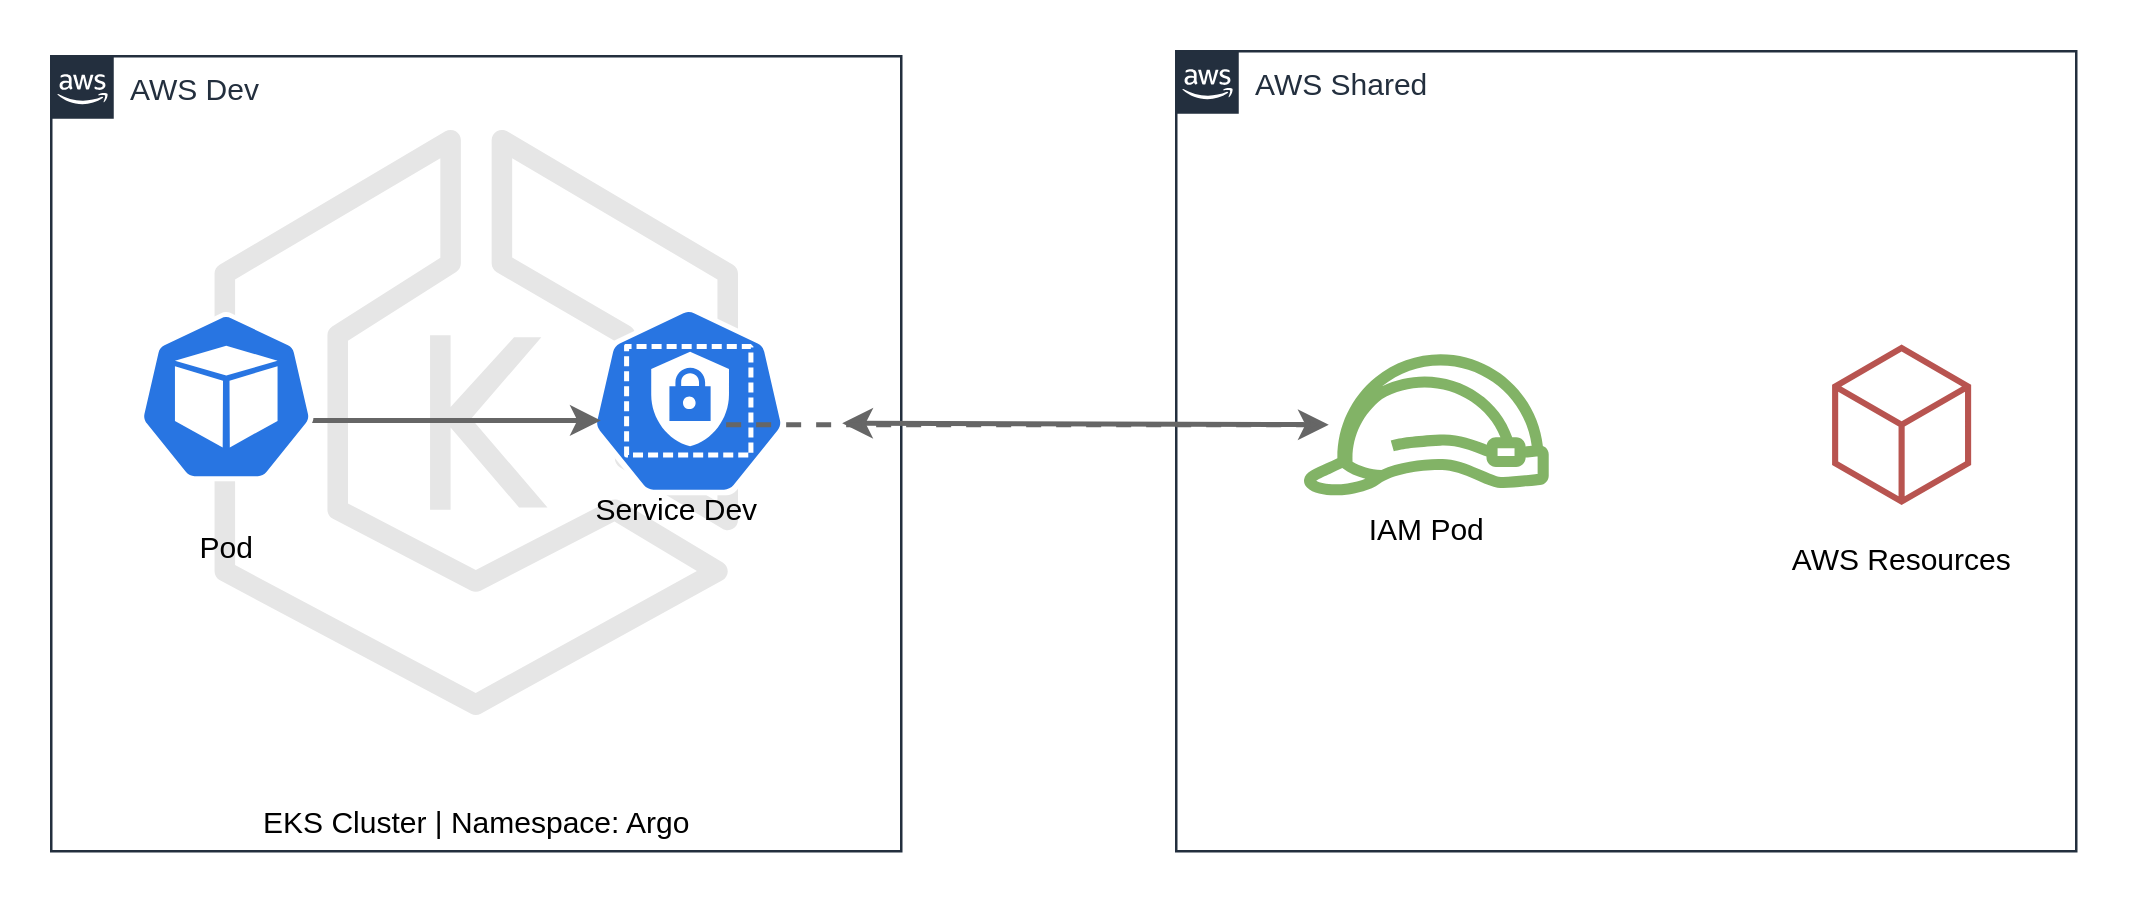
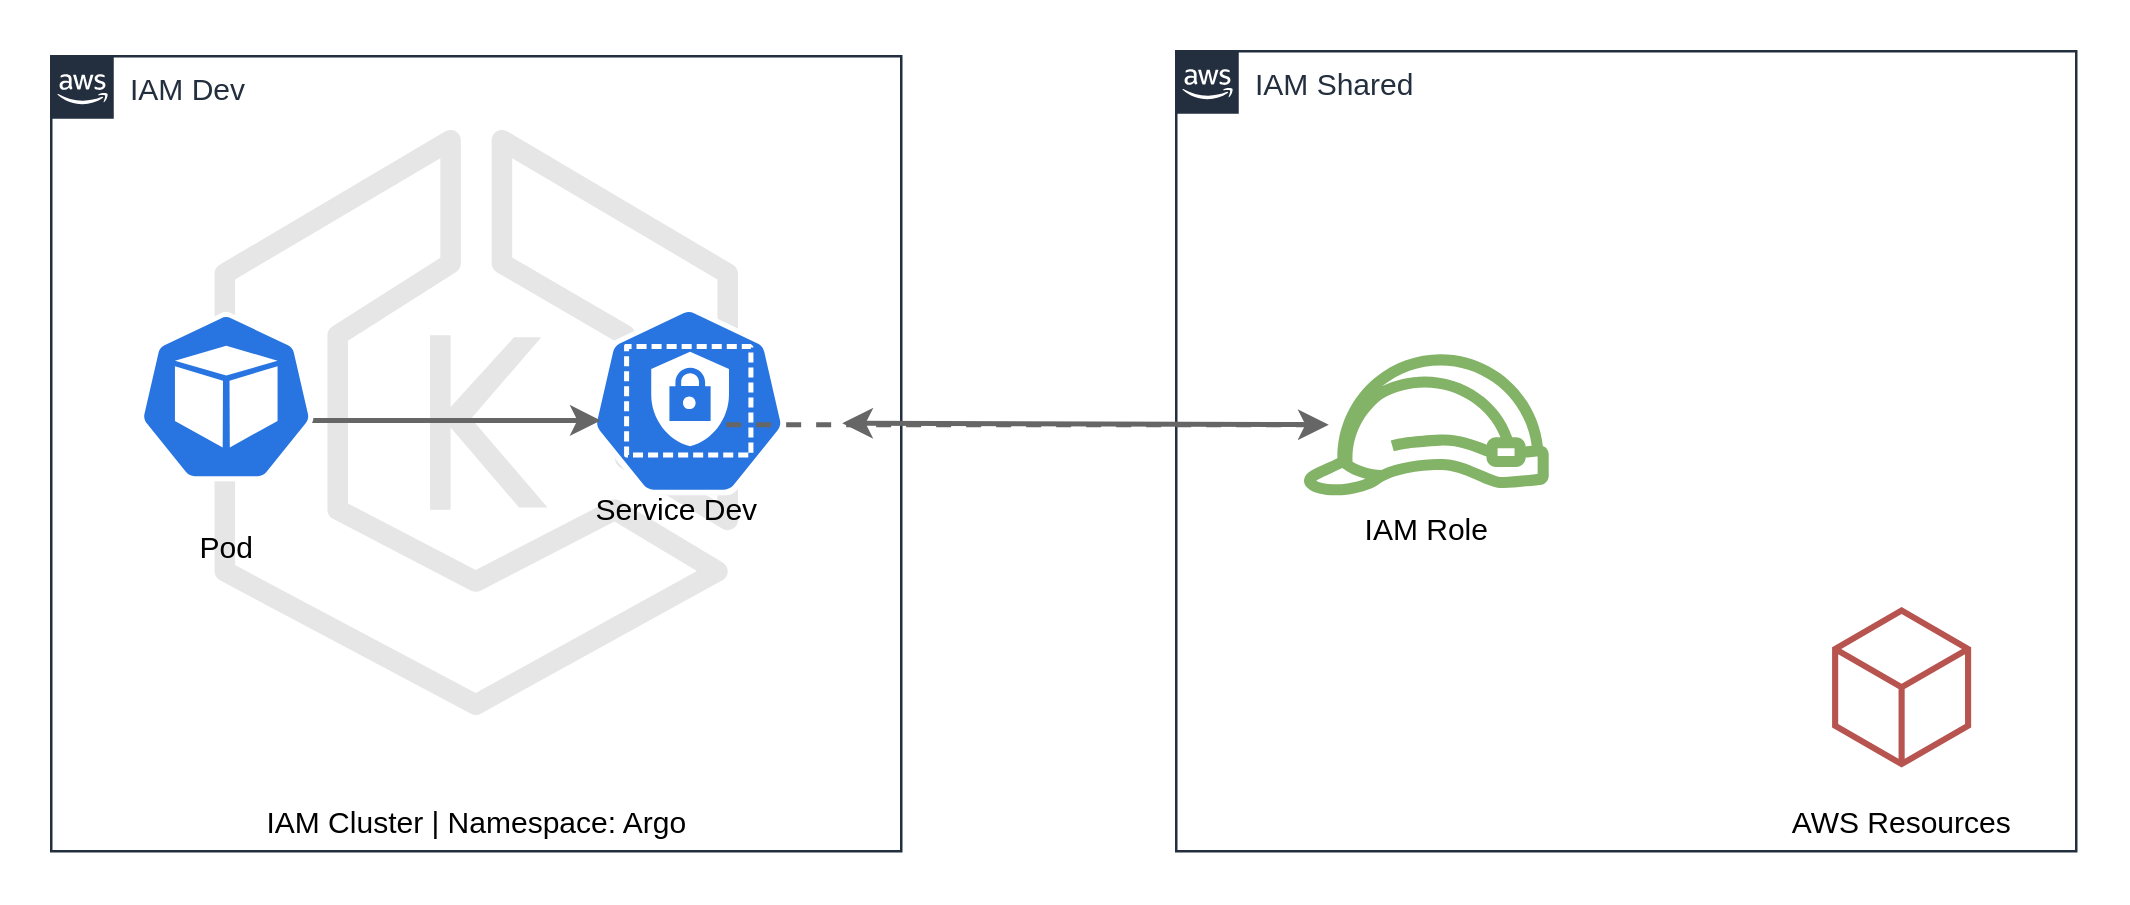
(1336, 87) -> (1336, 87)
(186, 92) -> (186, 92)
(1902, 425) -> (1902, 687)
(1428, 532) -> (1428, 532)
(478, 824) -> (478, 824)
